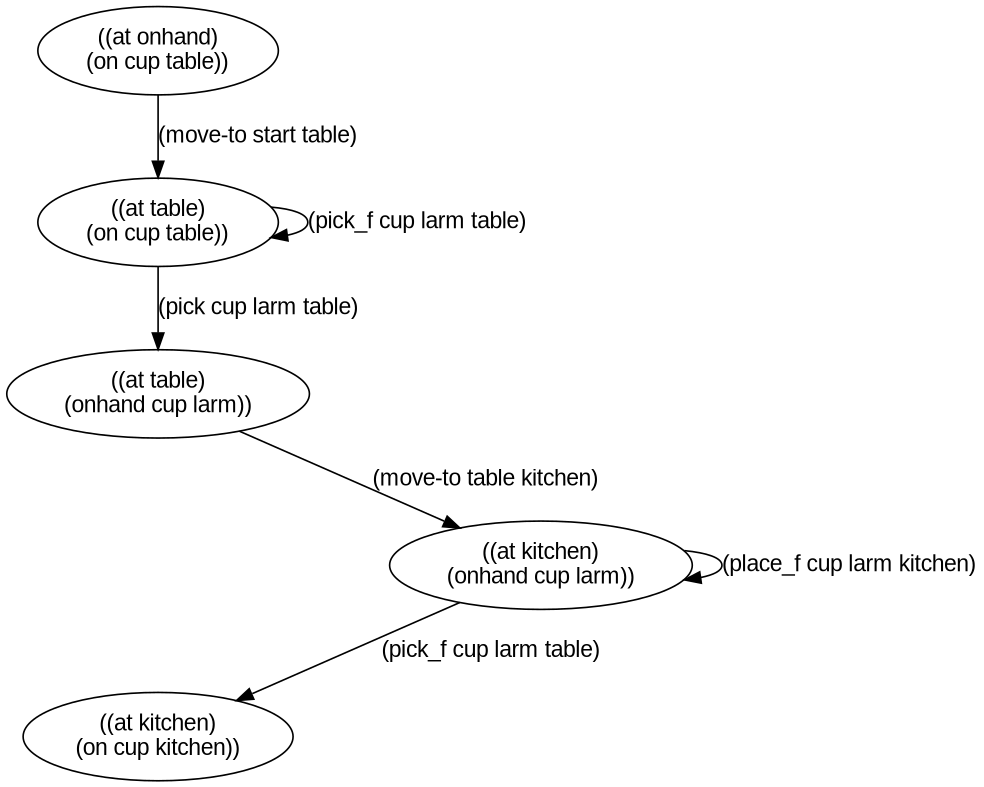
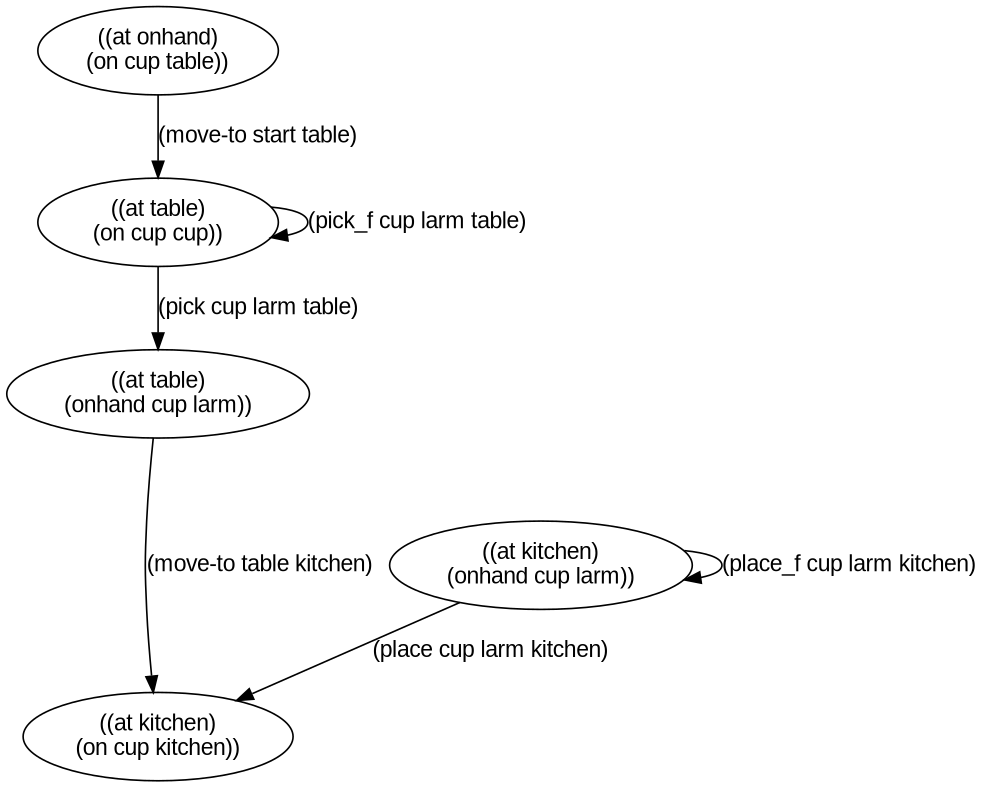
(158, 222) -> (158, 222)
(342, 476) -> (145, 557)
(491, 651) -> (491, 651)
